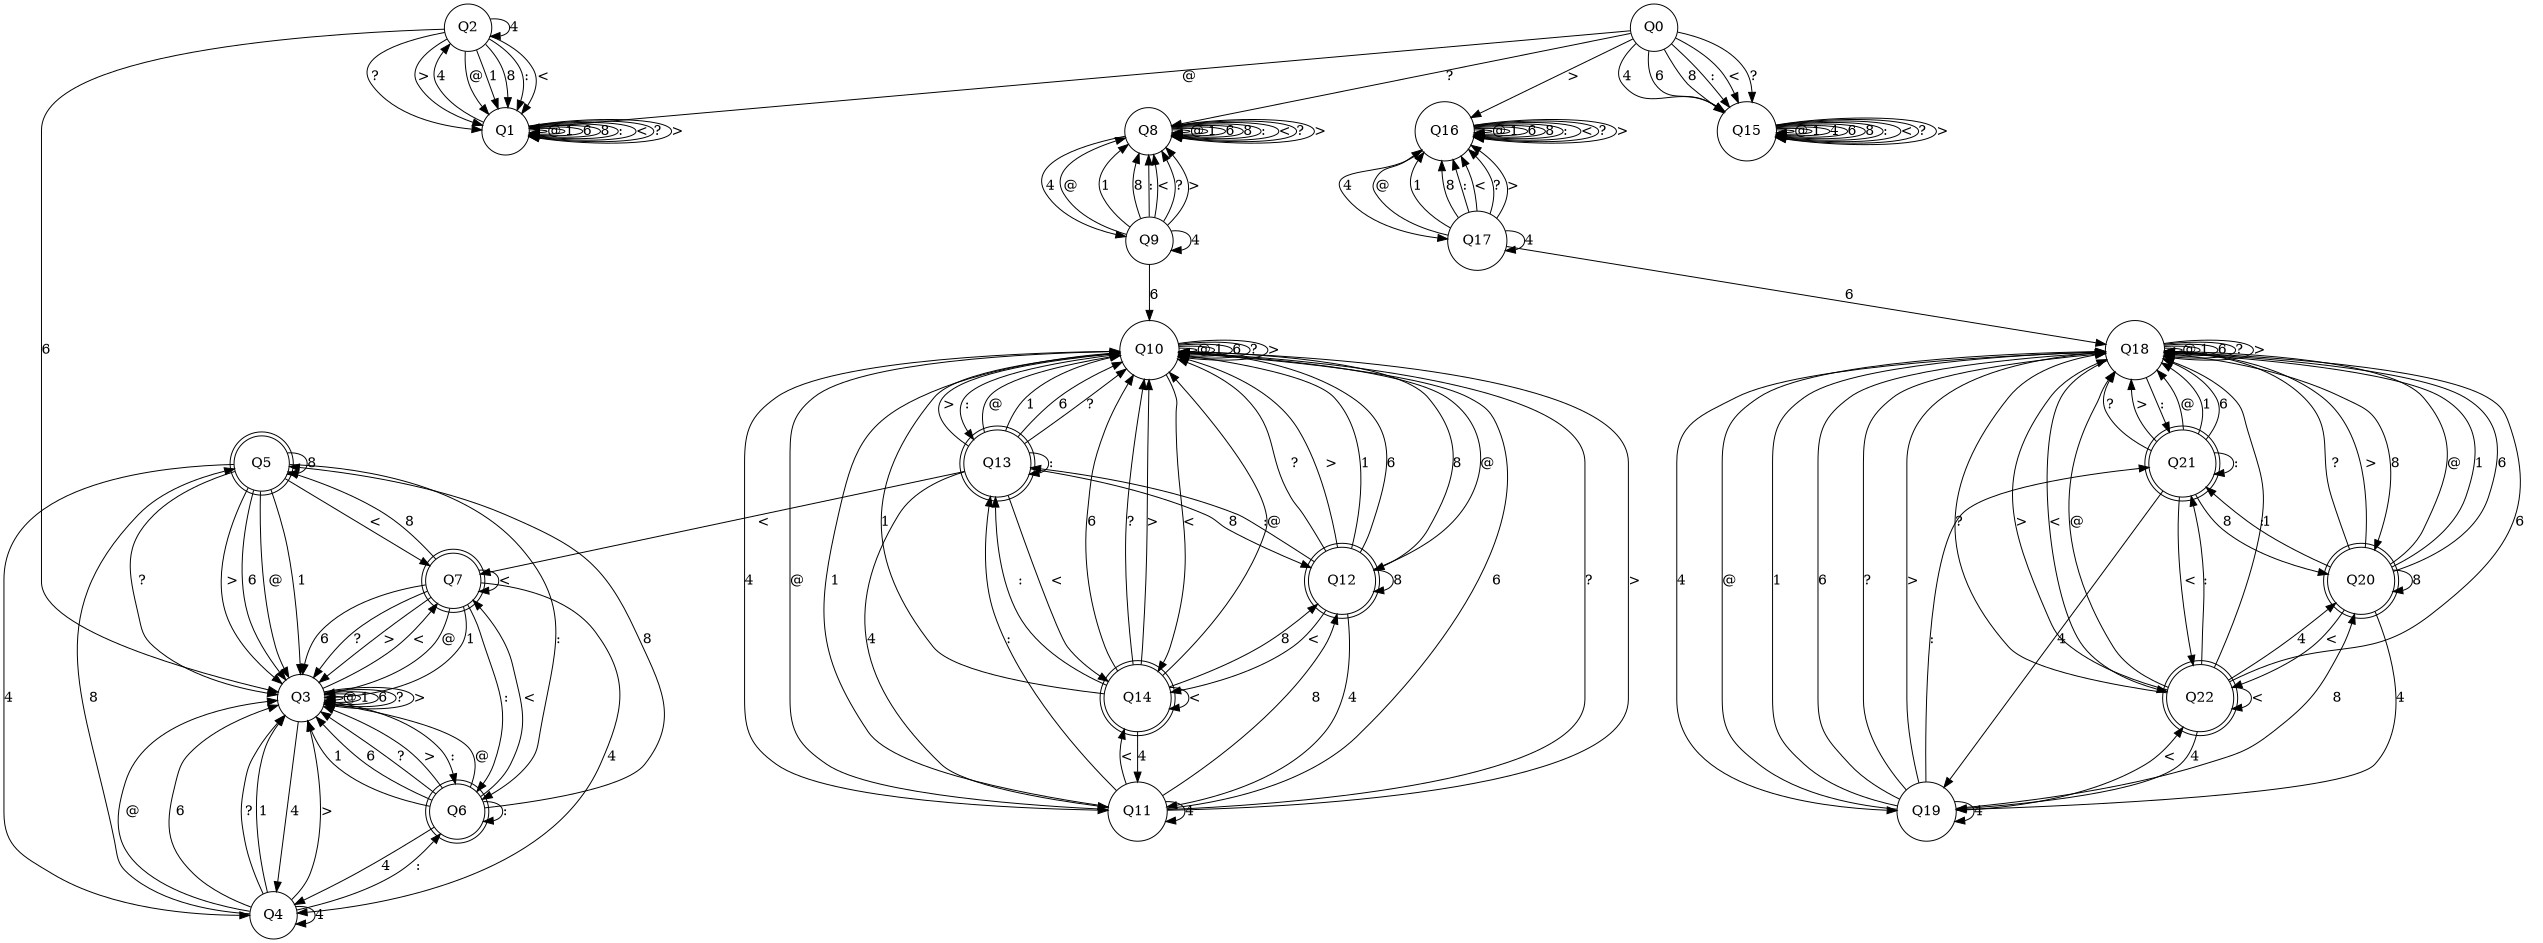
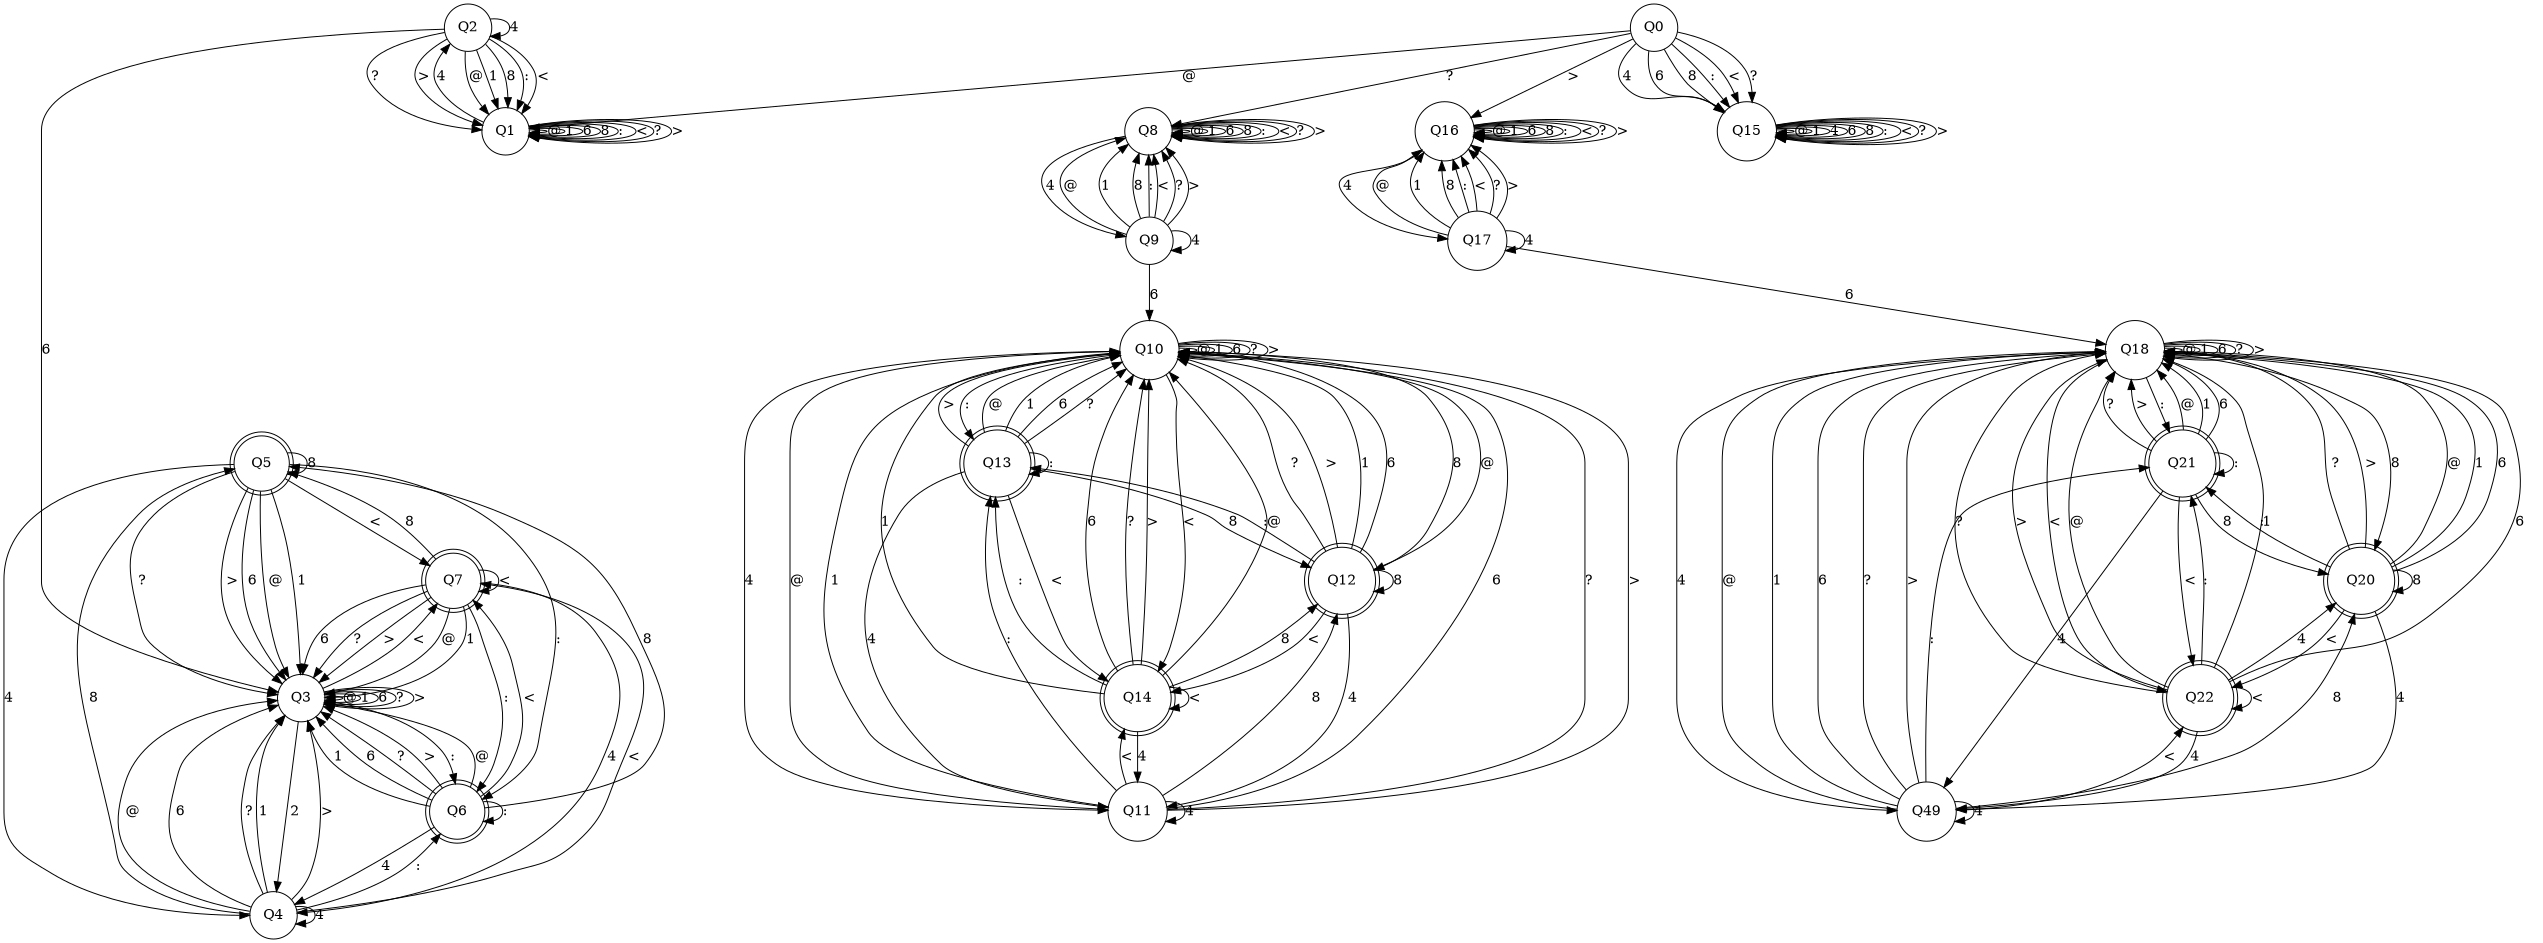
(727, 522) -> (602, 812)
(295, 812) -> (295, 812)
(1927, 812) -> (1927, 812)
